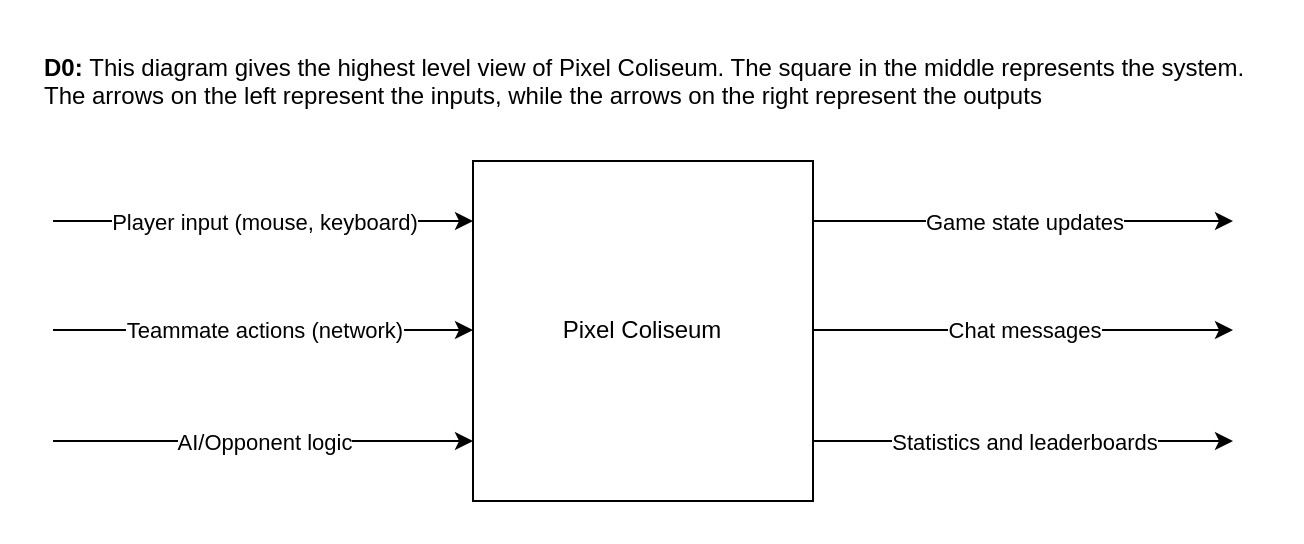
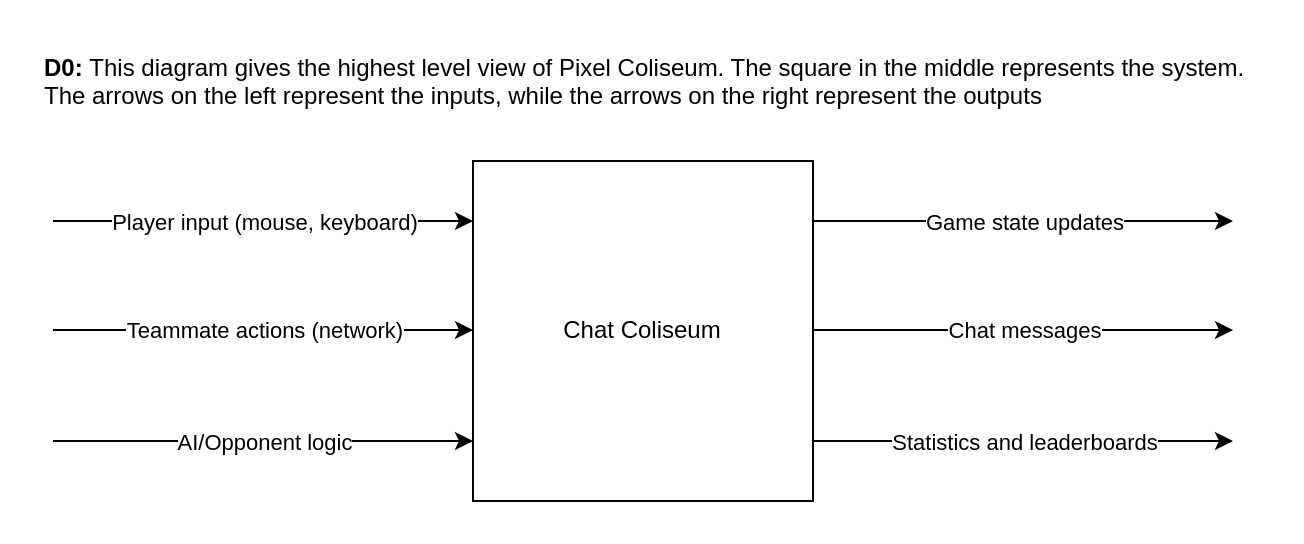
(643, 331) -> (643, 331)
